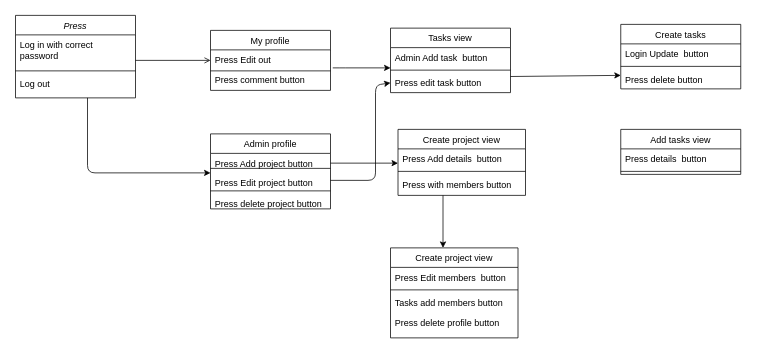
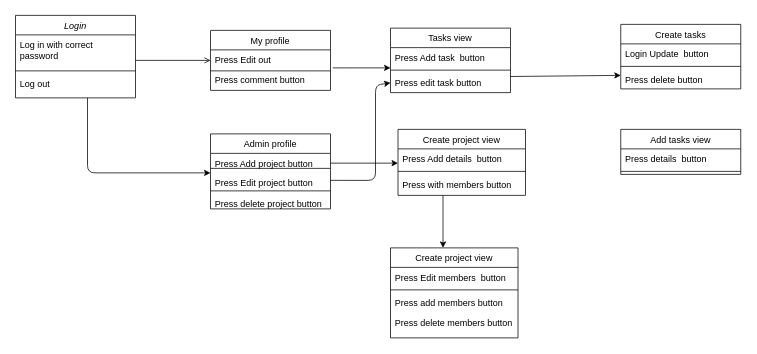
(75, 26) -> (75, 26)
(445, 58) -> (446, 58)
(451, 303) -> (451, 303)
(456, 323) -> (458, 323)
